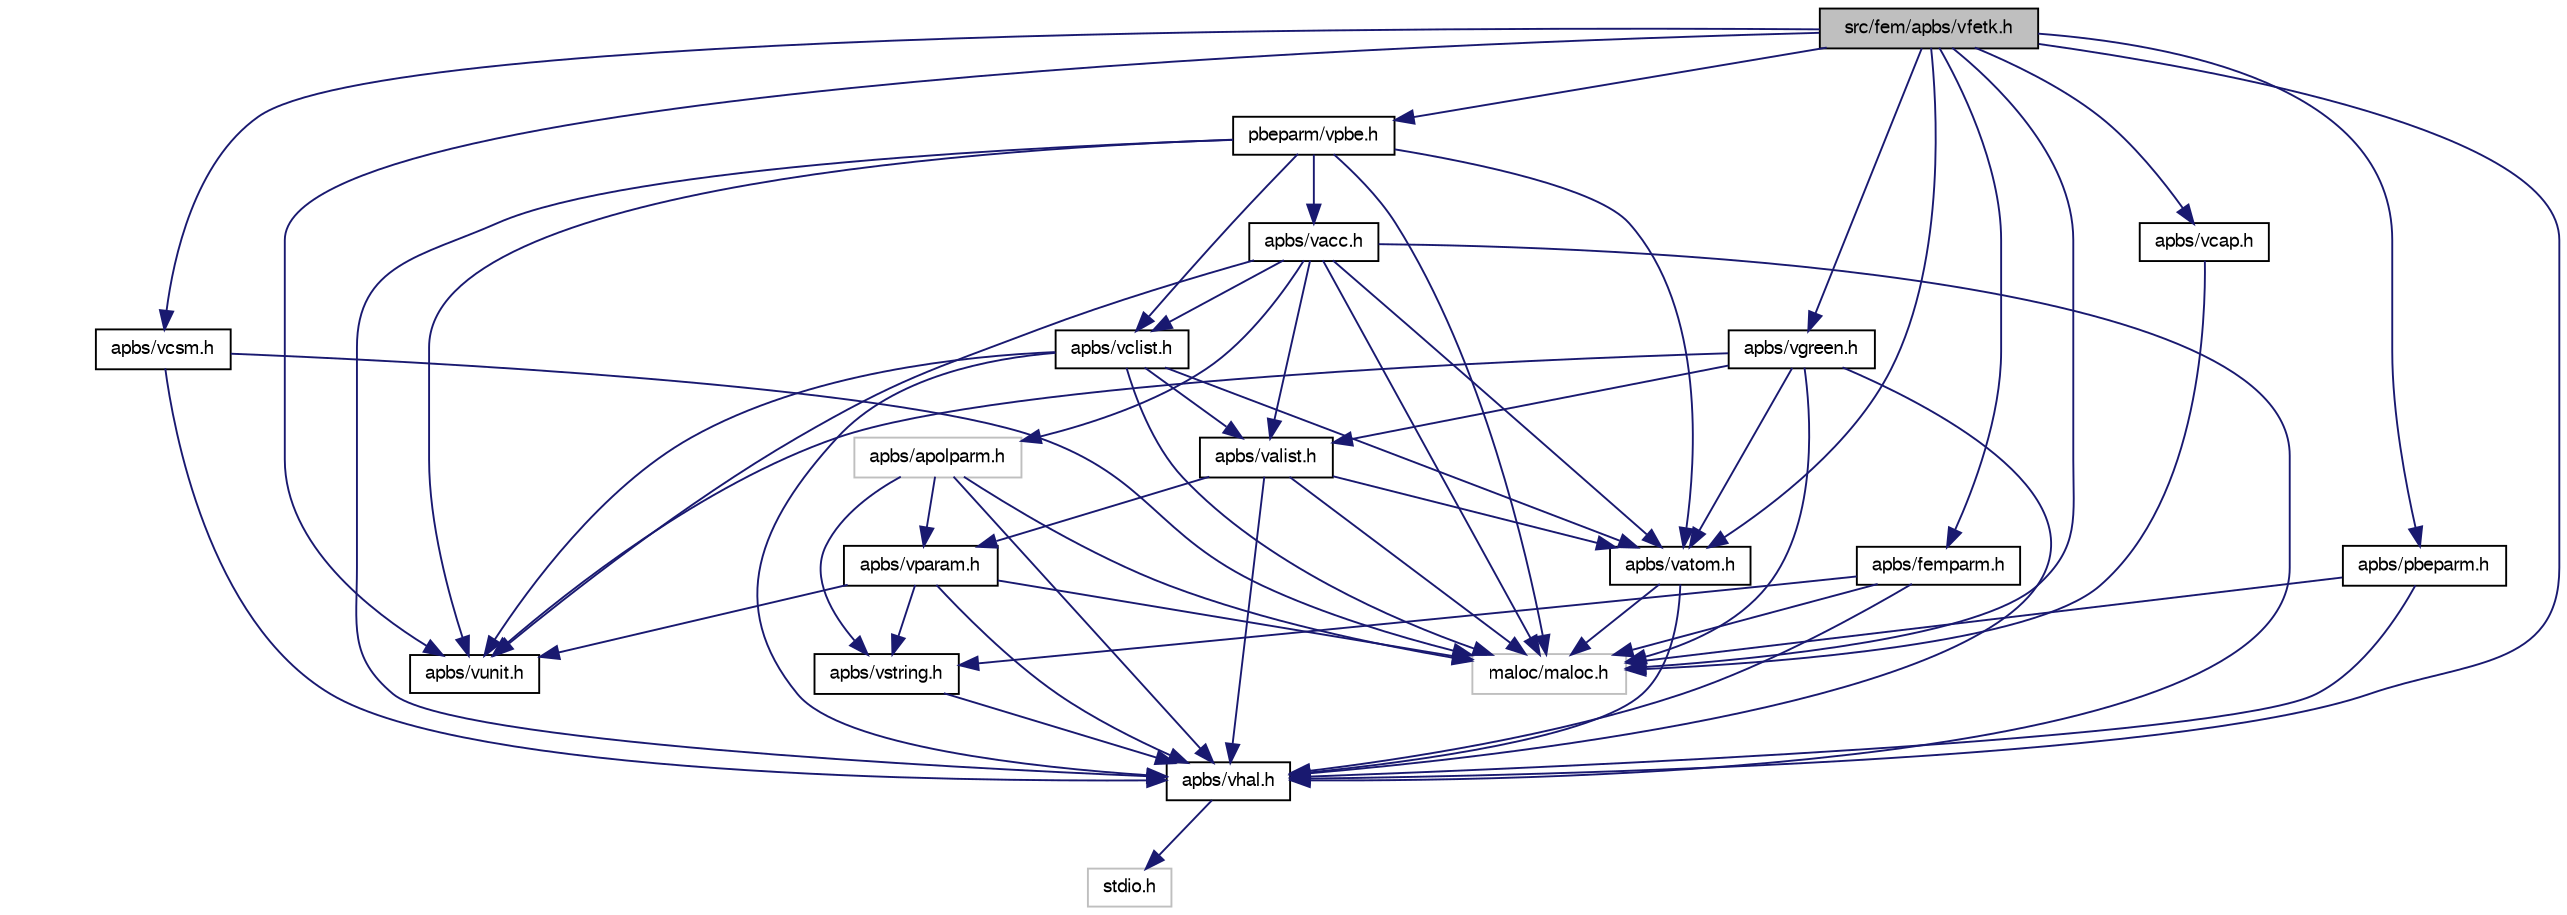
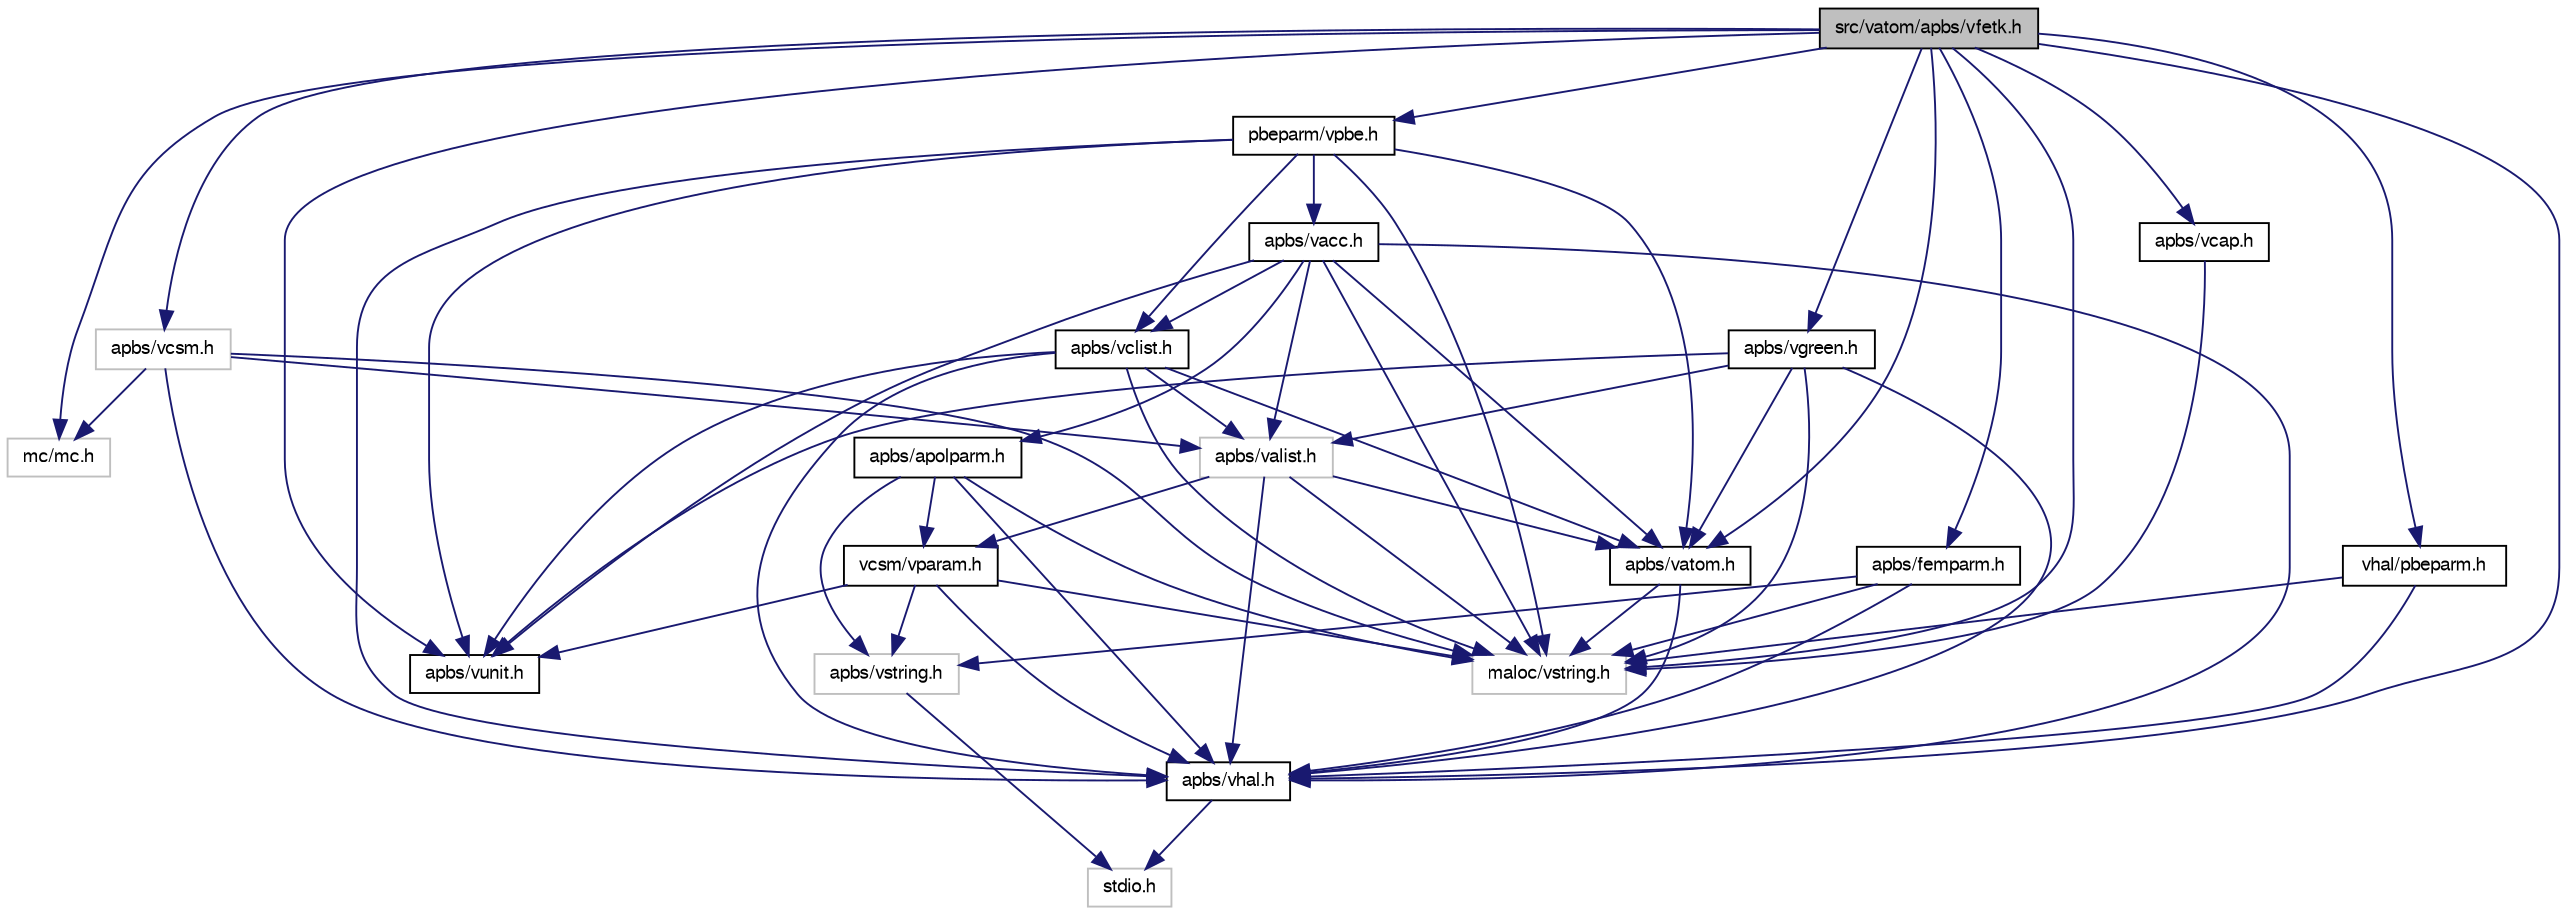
(1929, 28) -> (1929, 28)
(163, 349) -> (163, 349)
none -> (706, 400)
none -> (59, 458)
(938, 458) -> (938, 458)
(1266, 458) -> (1266, 458)
(921, 566) -> (921, 566)
(2425, 566) -> (2425, 566)
(887, 674) -> (887, 674)
(1549, 674) -> (1549, 674)
(1050, 725) -> (1020, 791)
